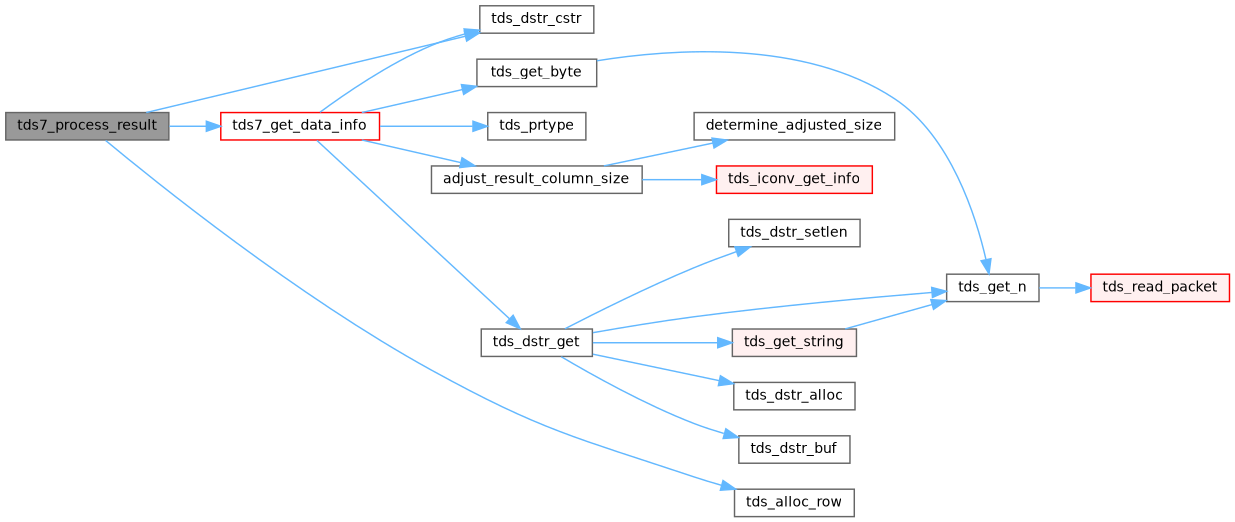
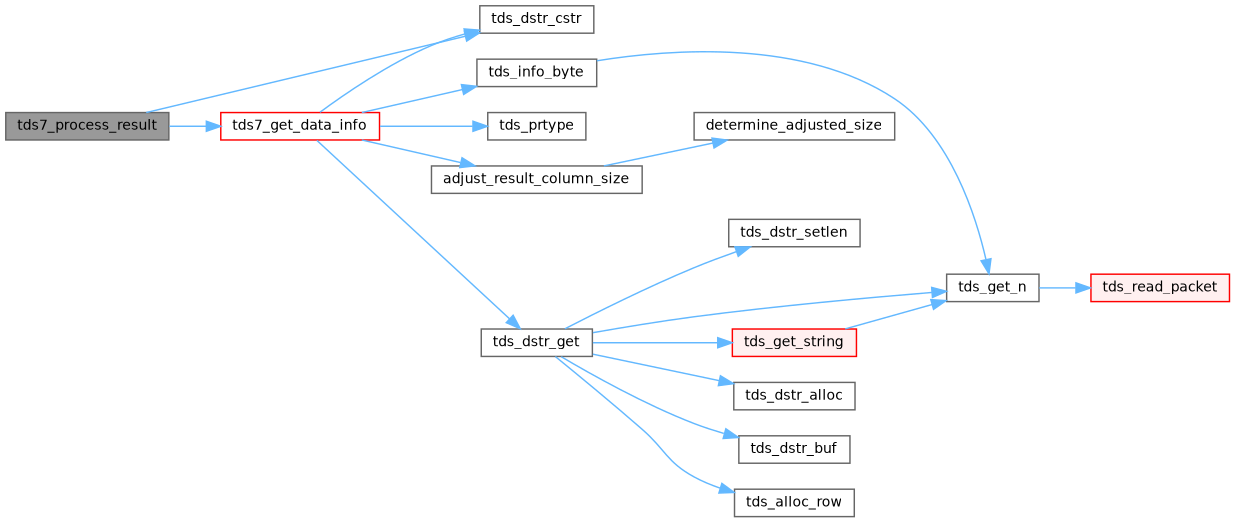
(537, 73) -> (537, 73)
(794, 180) -> none
(794, 343) -> (794, 343)
(394, 348) -> (637, 425)
